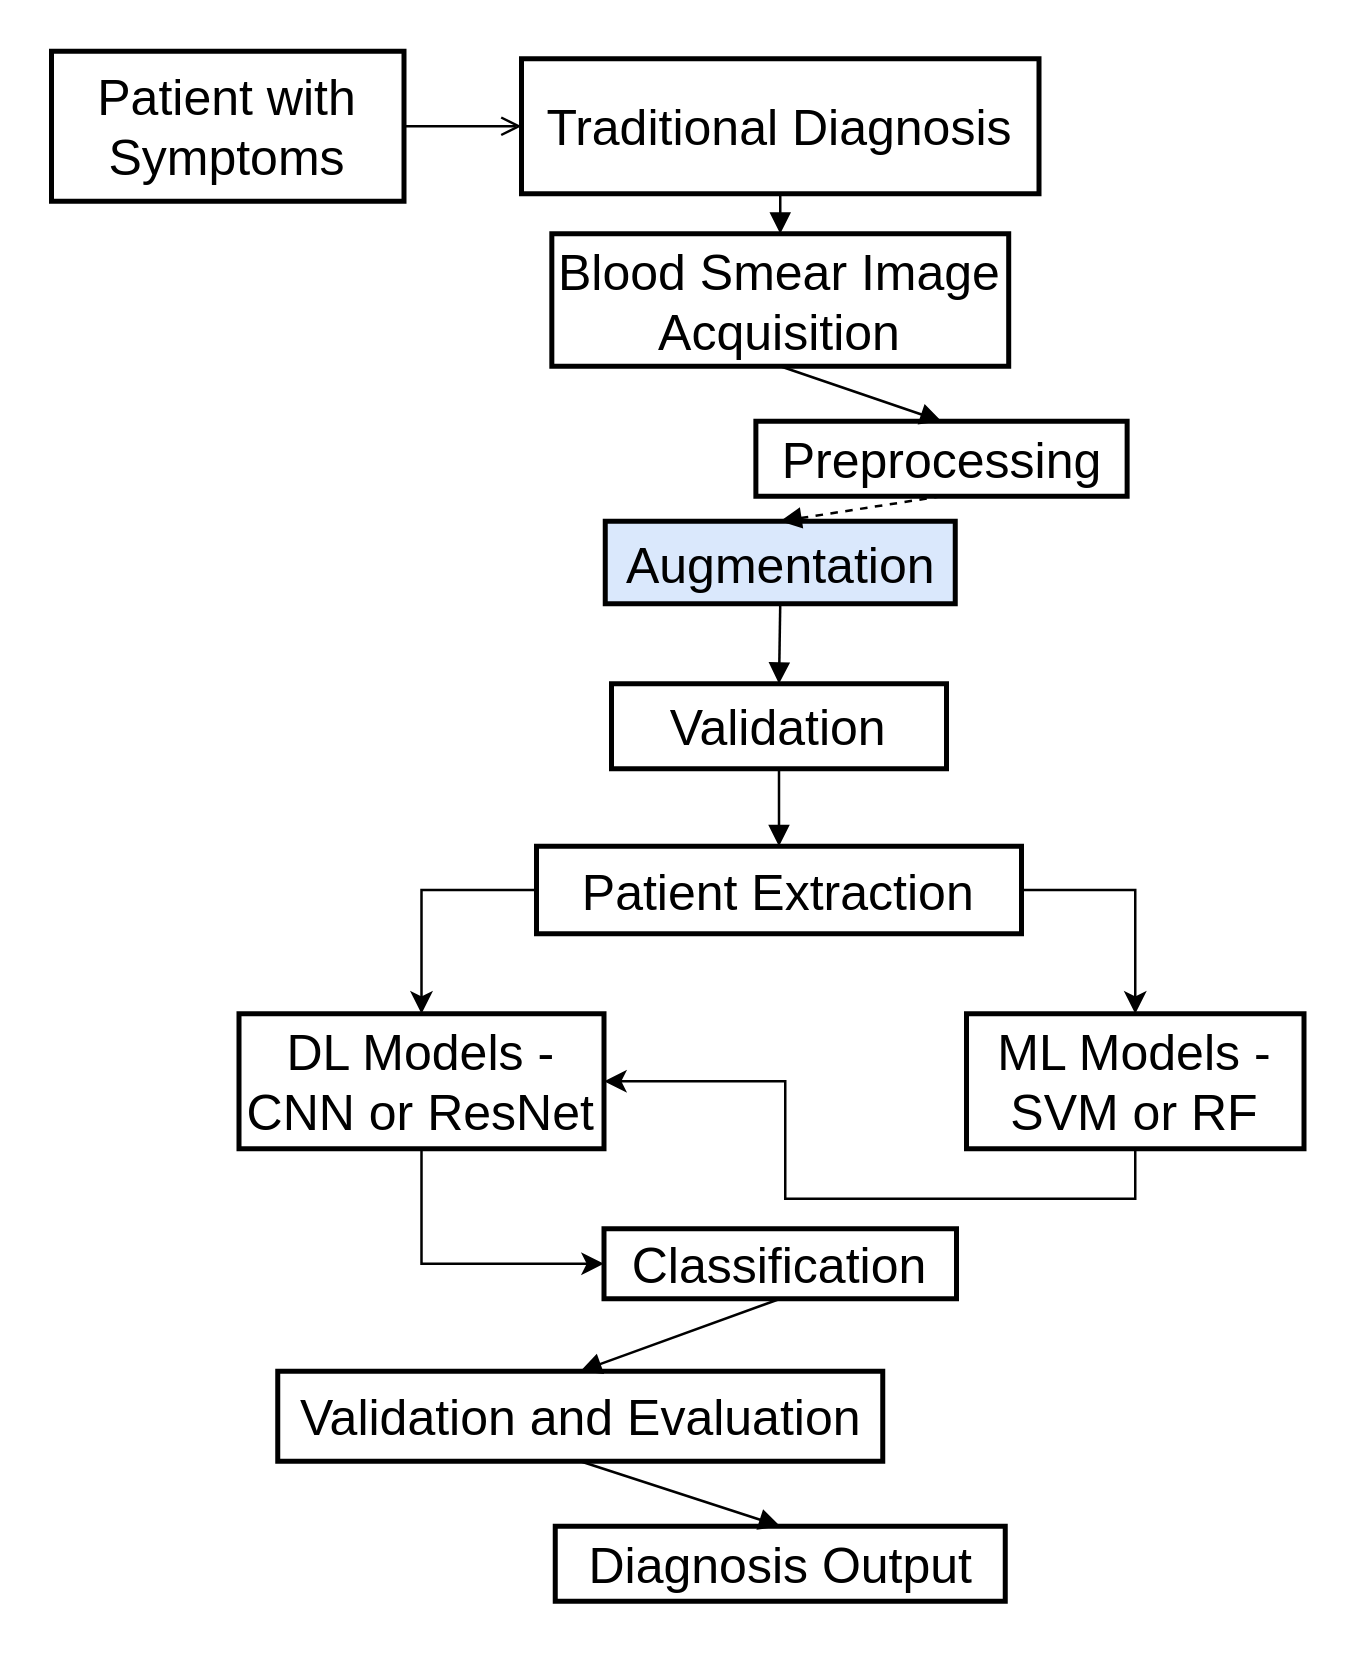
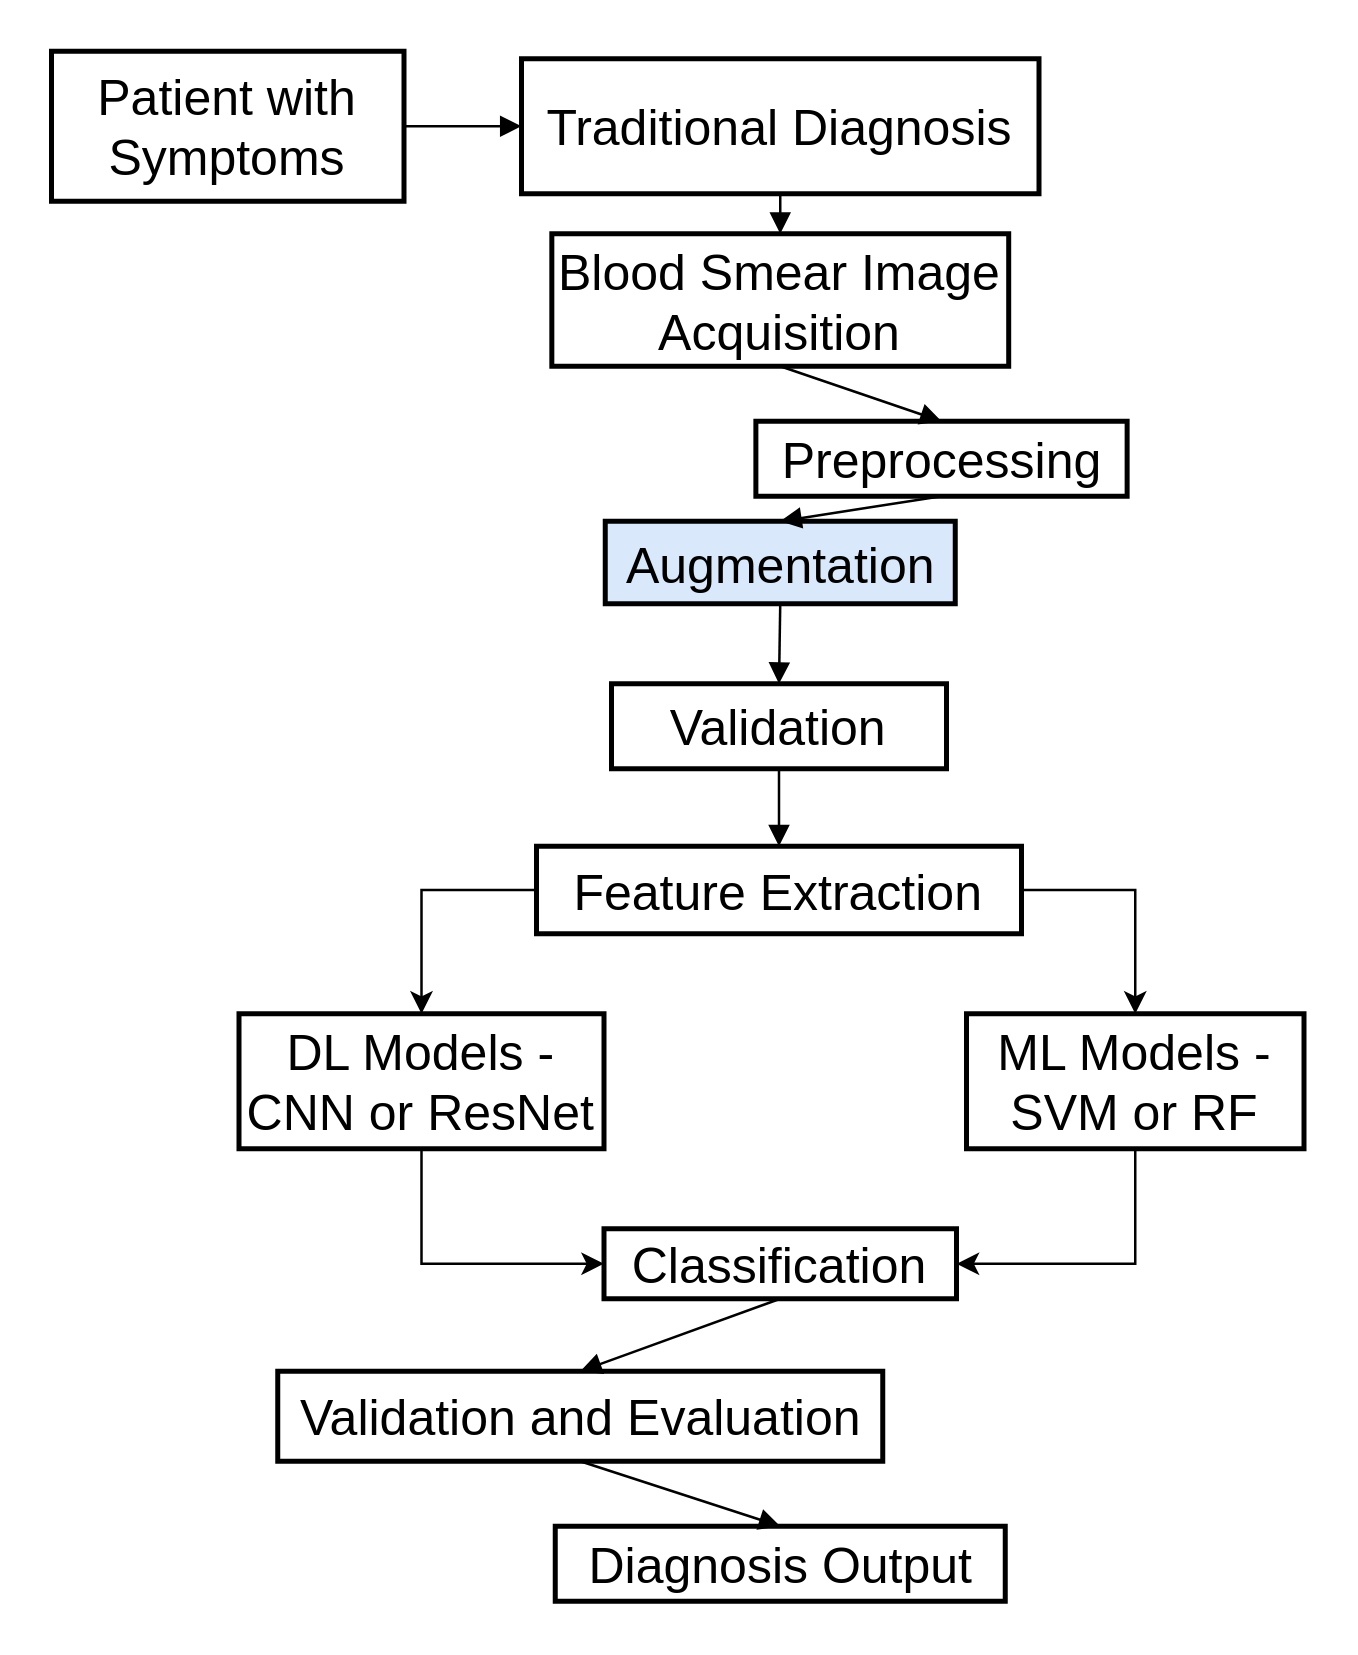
(506, 126) -> (499, 126)
(867, 508) -> (867, 508)
(779, 891) -> (779, 891)
(821, 1199) -> (1089, 1264)
